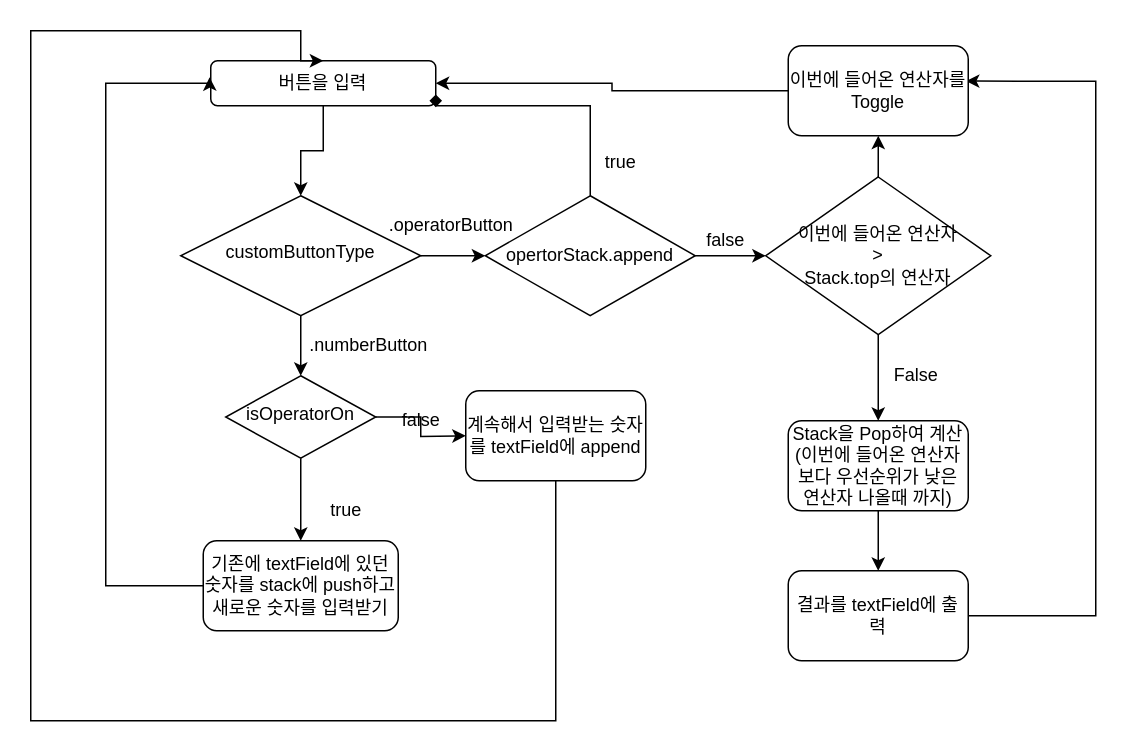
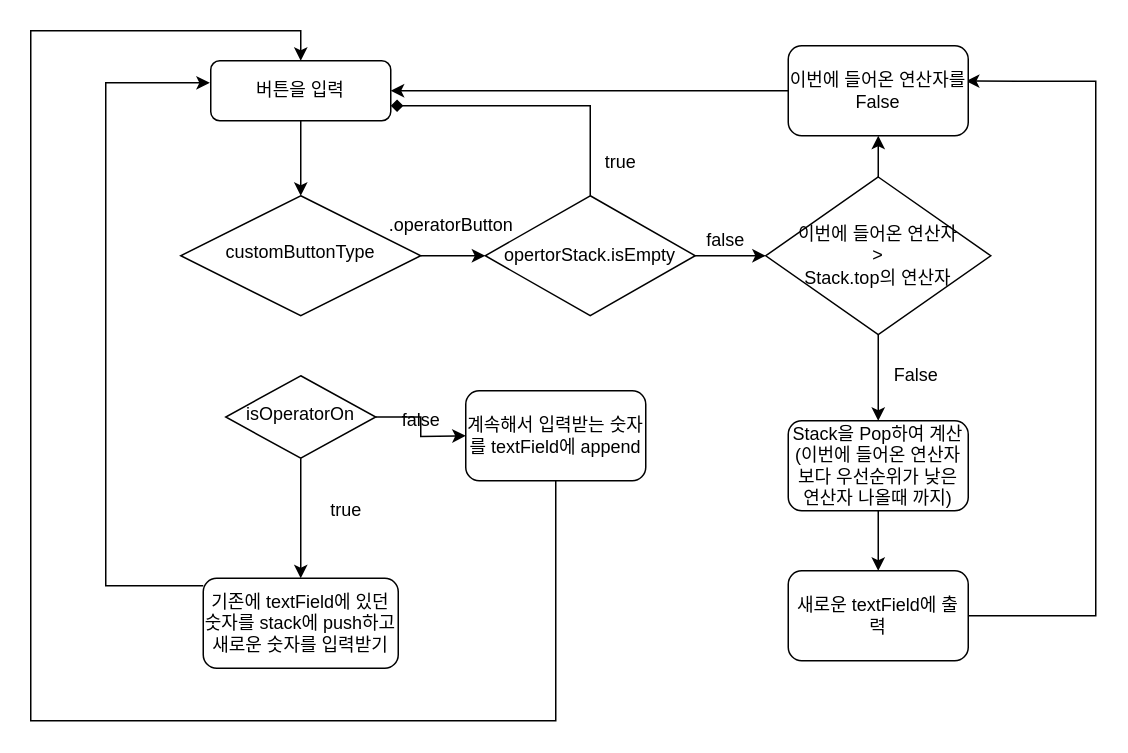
(323, 83) -> (301, 91)
(878, 91) -> (878, 91)
(590, 256) -> (590, 256)
(301, 341) -> none
(368, 346) -> none
(301, 586) -> (301, 623)
(878, 616) -> (878, 616)
